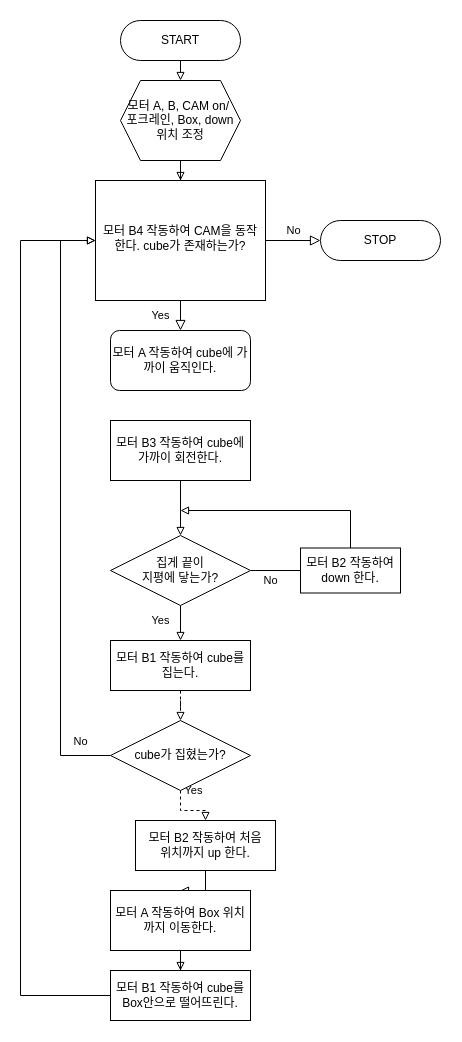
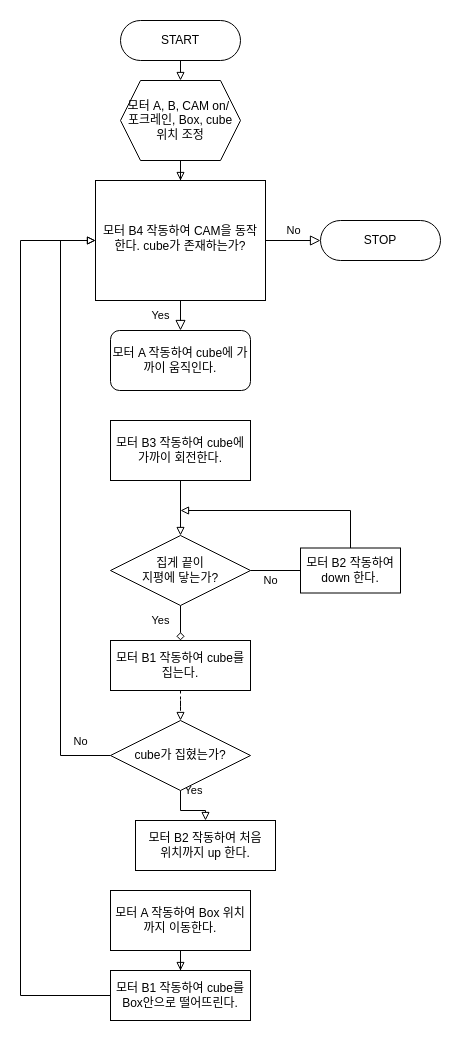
(181, 121) -> (181, 121)
(181, 631) -> (181, 631)
(184, 811) -> (184, 811)
(206, 882) -> none
